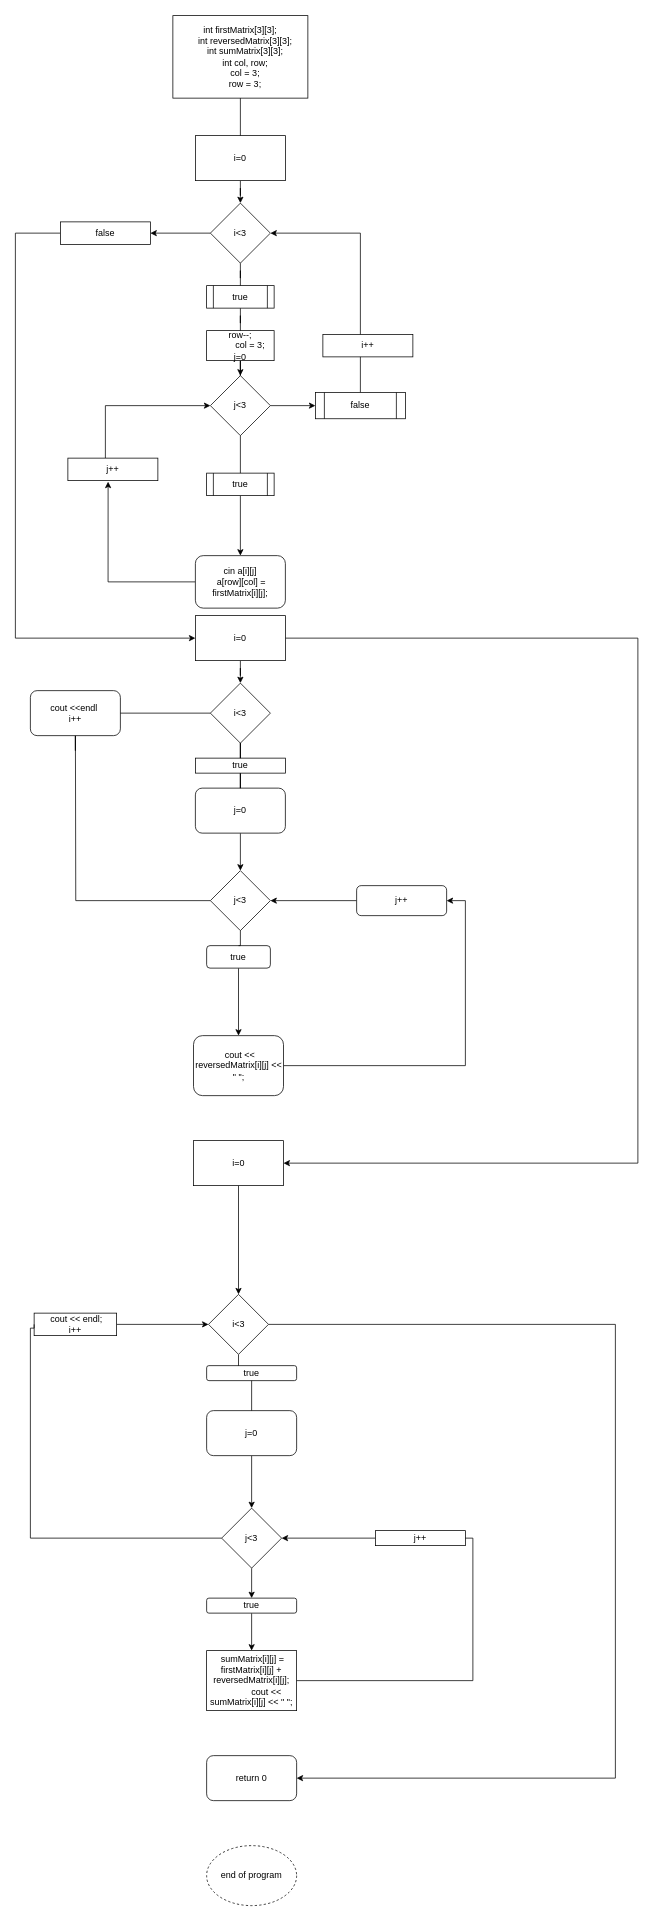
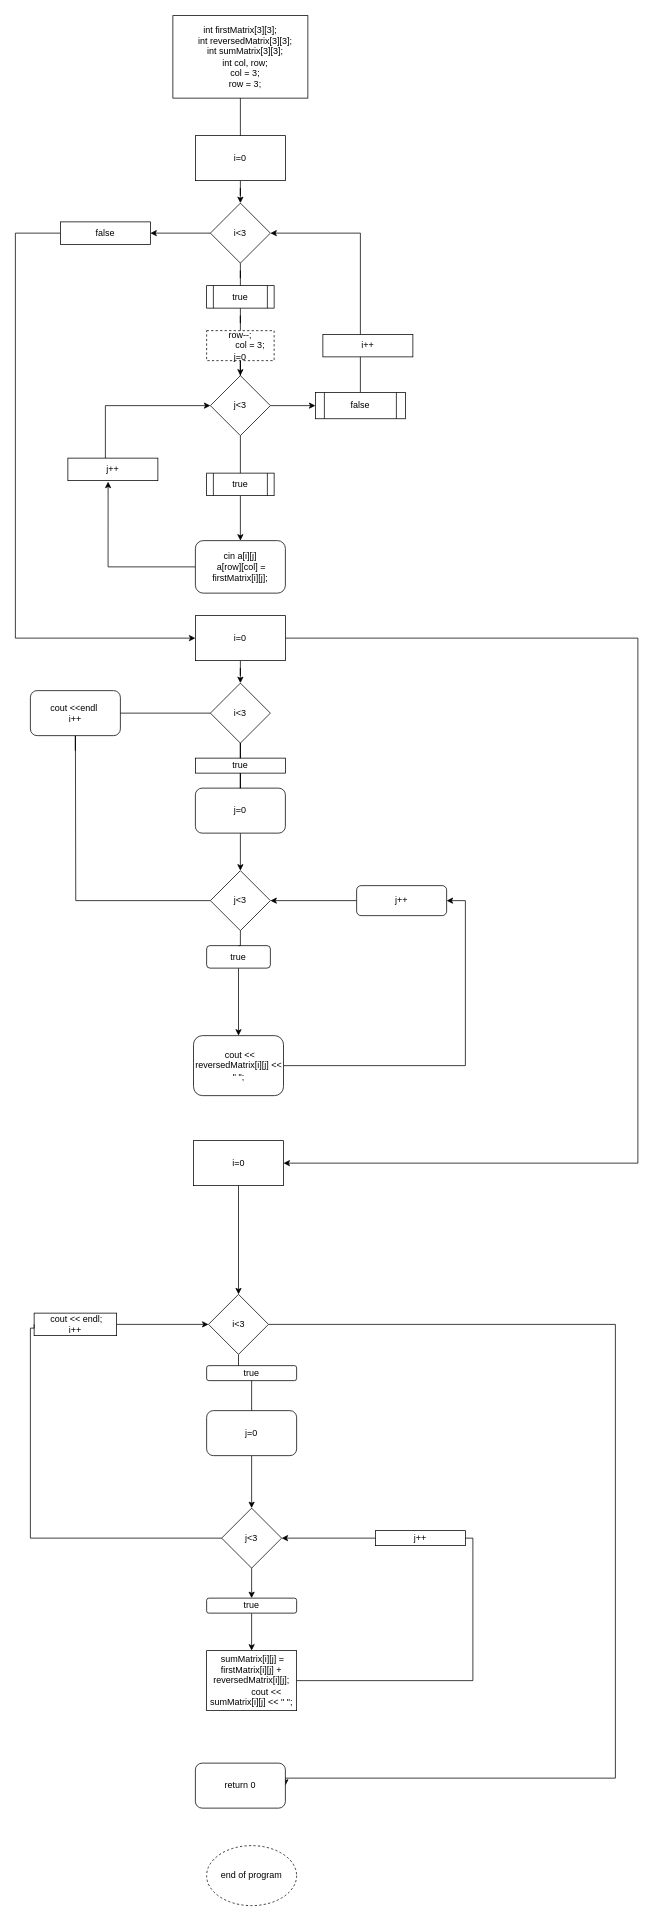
(240, 345) -> (240, 345)
(240, 582) -> (240, 567)
(252, 1778) -> (240, 1785)
